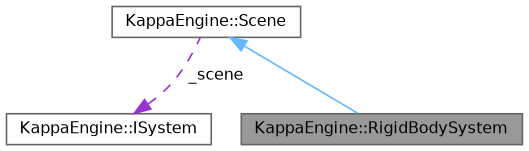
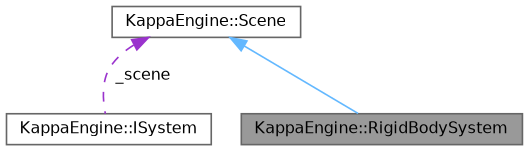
(179, 75) -> (107, 74)
